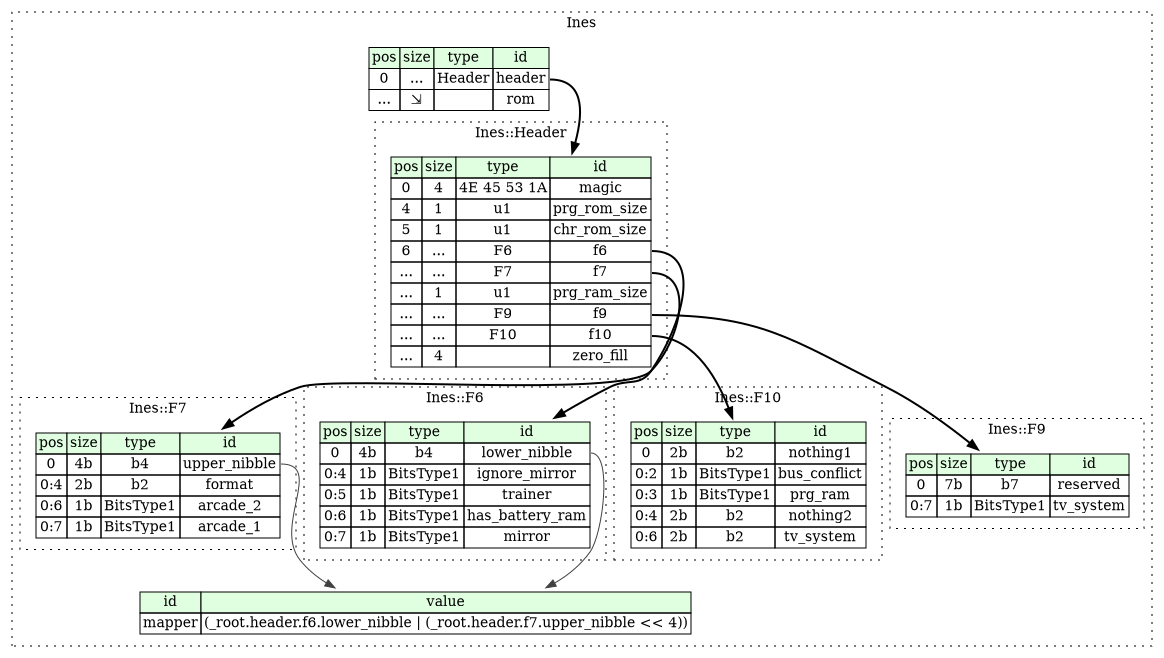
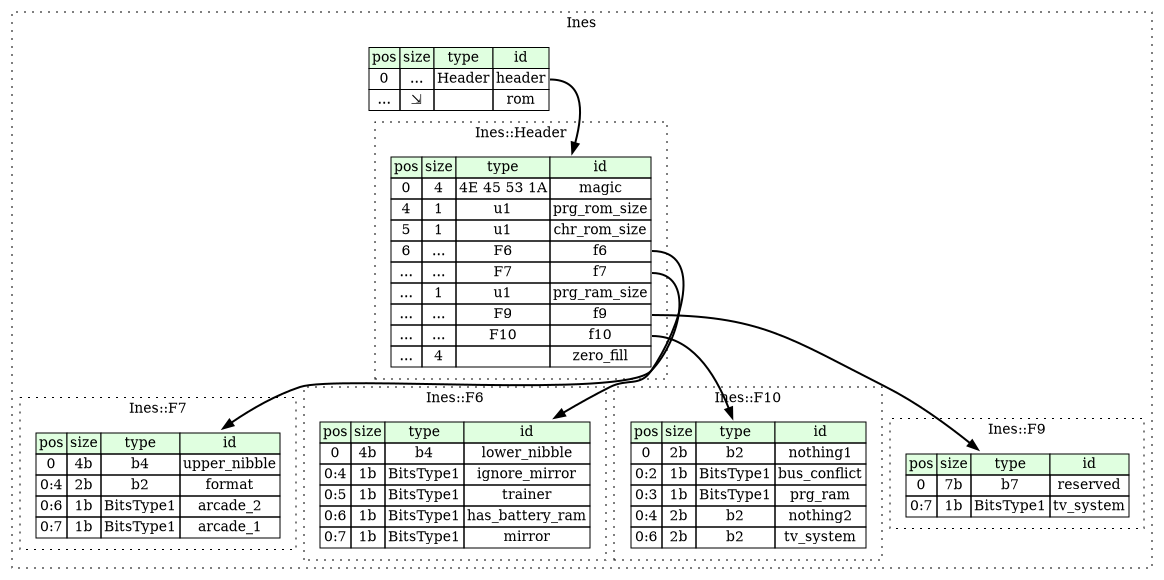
(415, 613) -> none
